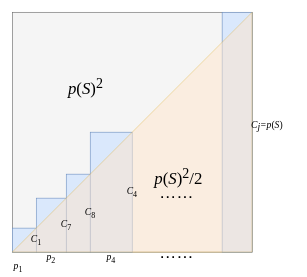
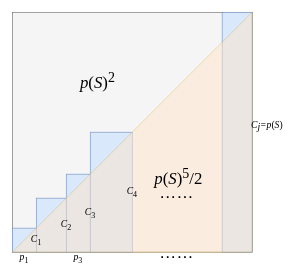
(86, 87) -> (98, 81)
(179, 177) -> (179, 177)
(90, 213) -> (90, 213)
(66, 225) -> (66, 225)
(51, 258) -> none
none -> (78, 258)
(111, 258) -> none
(18, 267) -> (24, 258)
